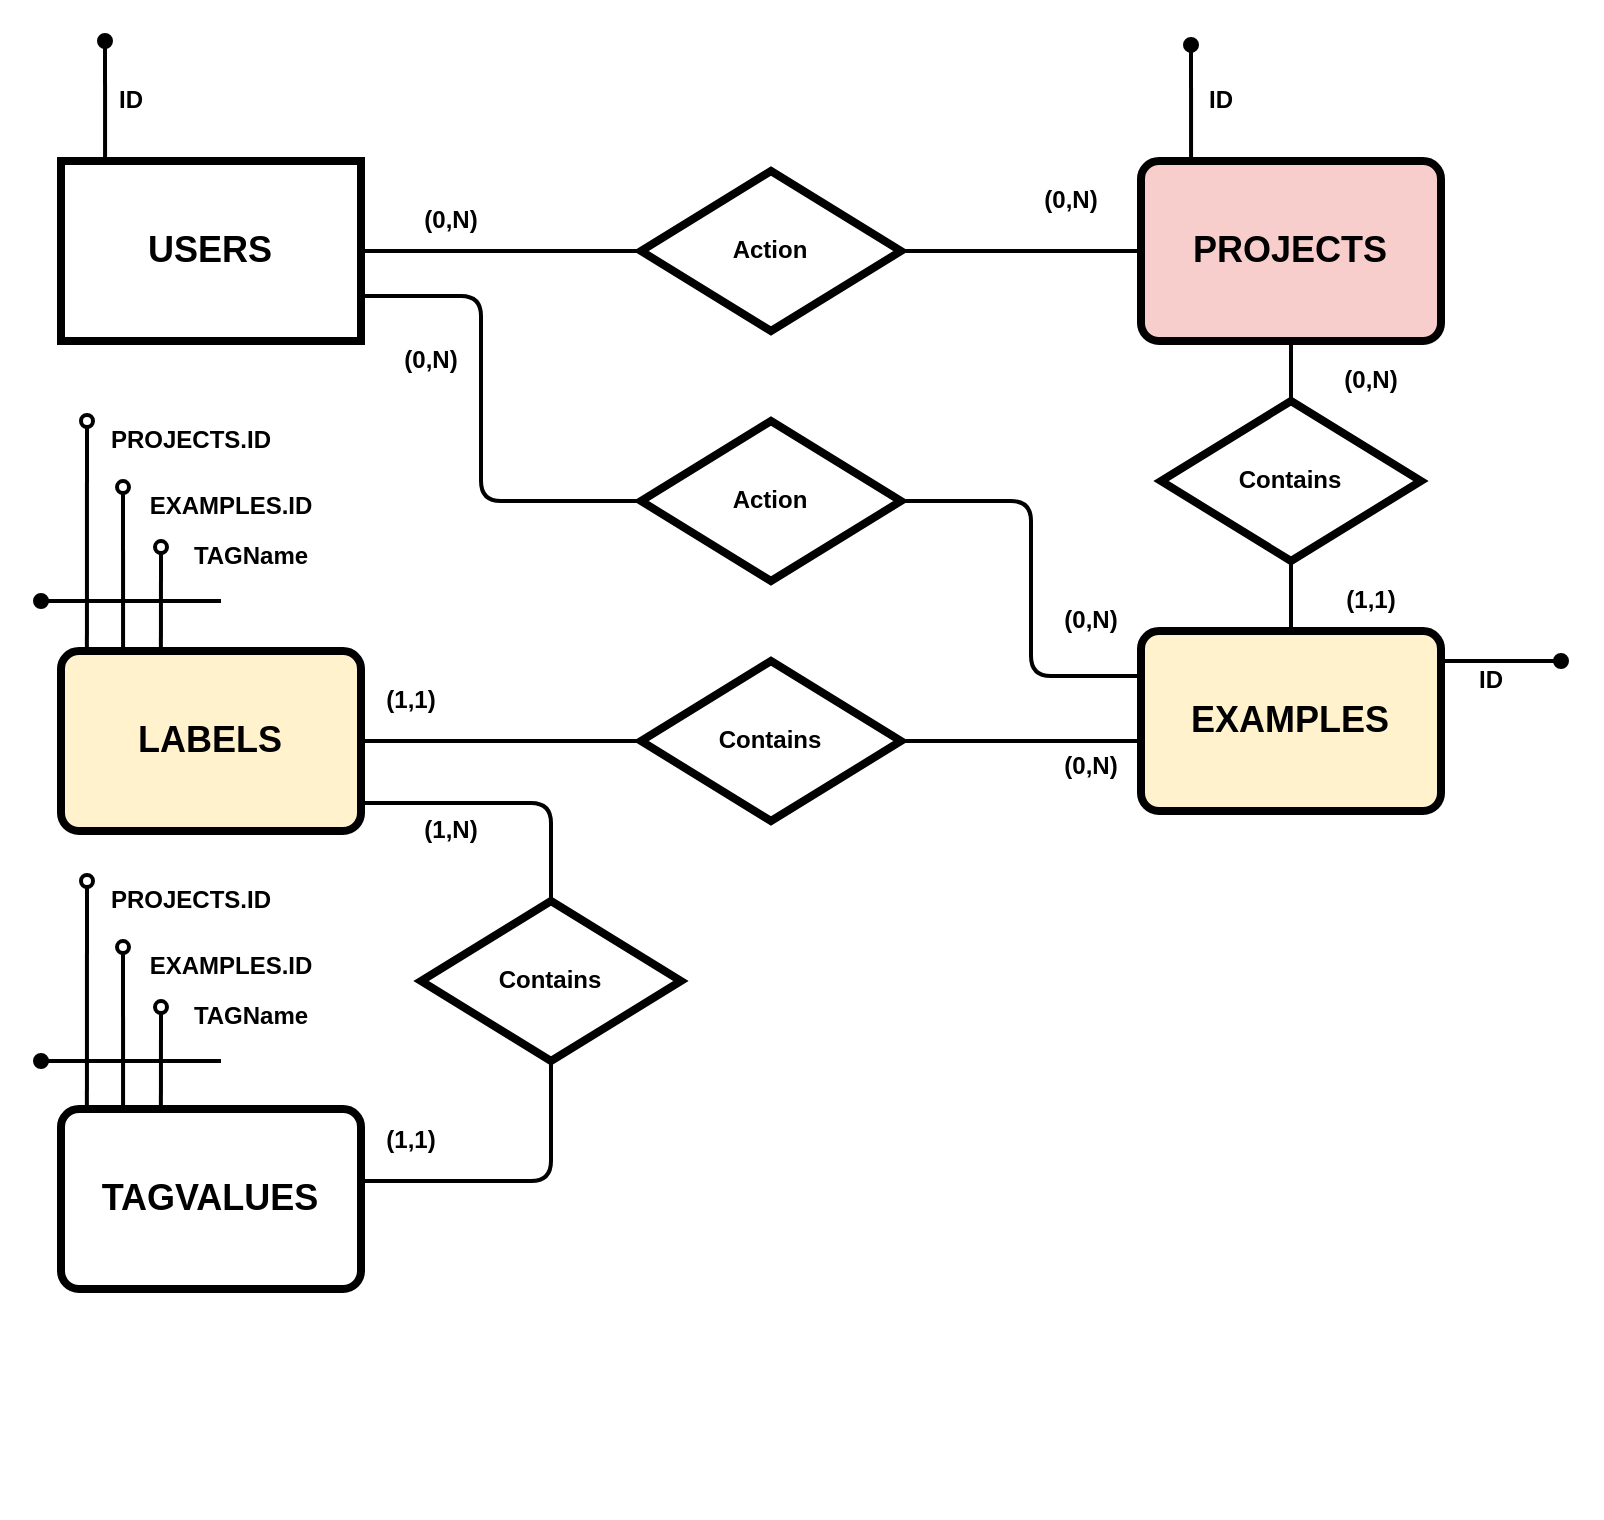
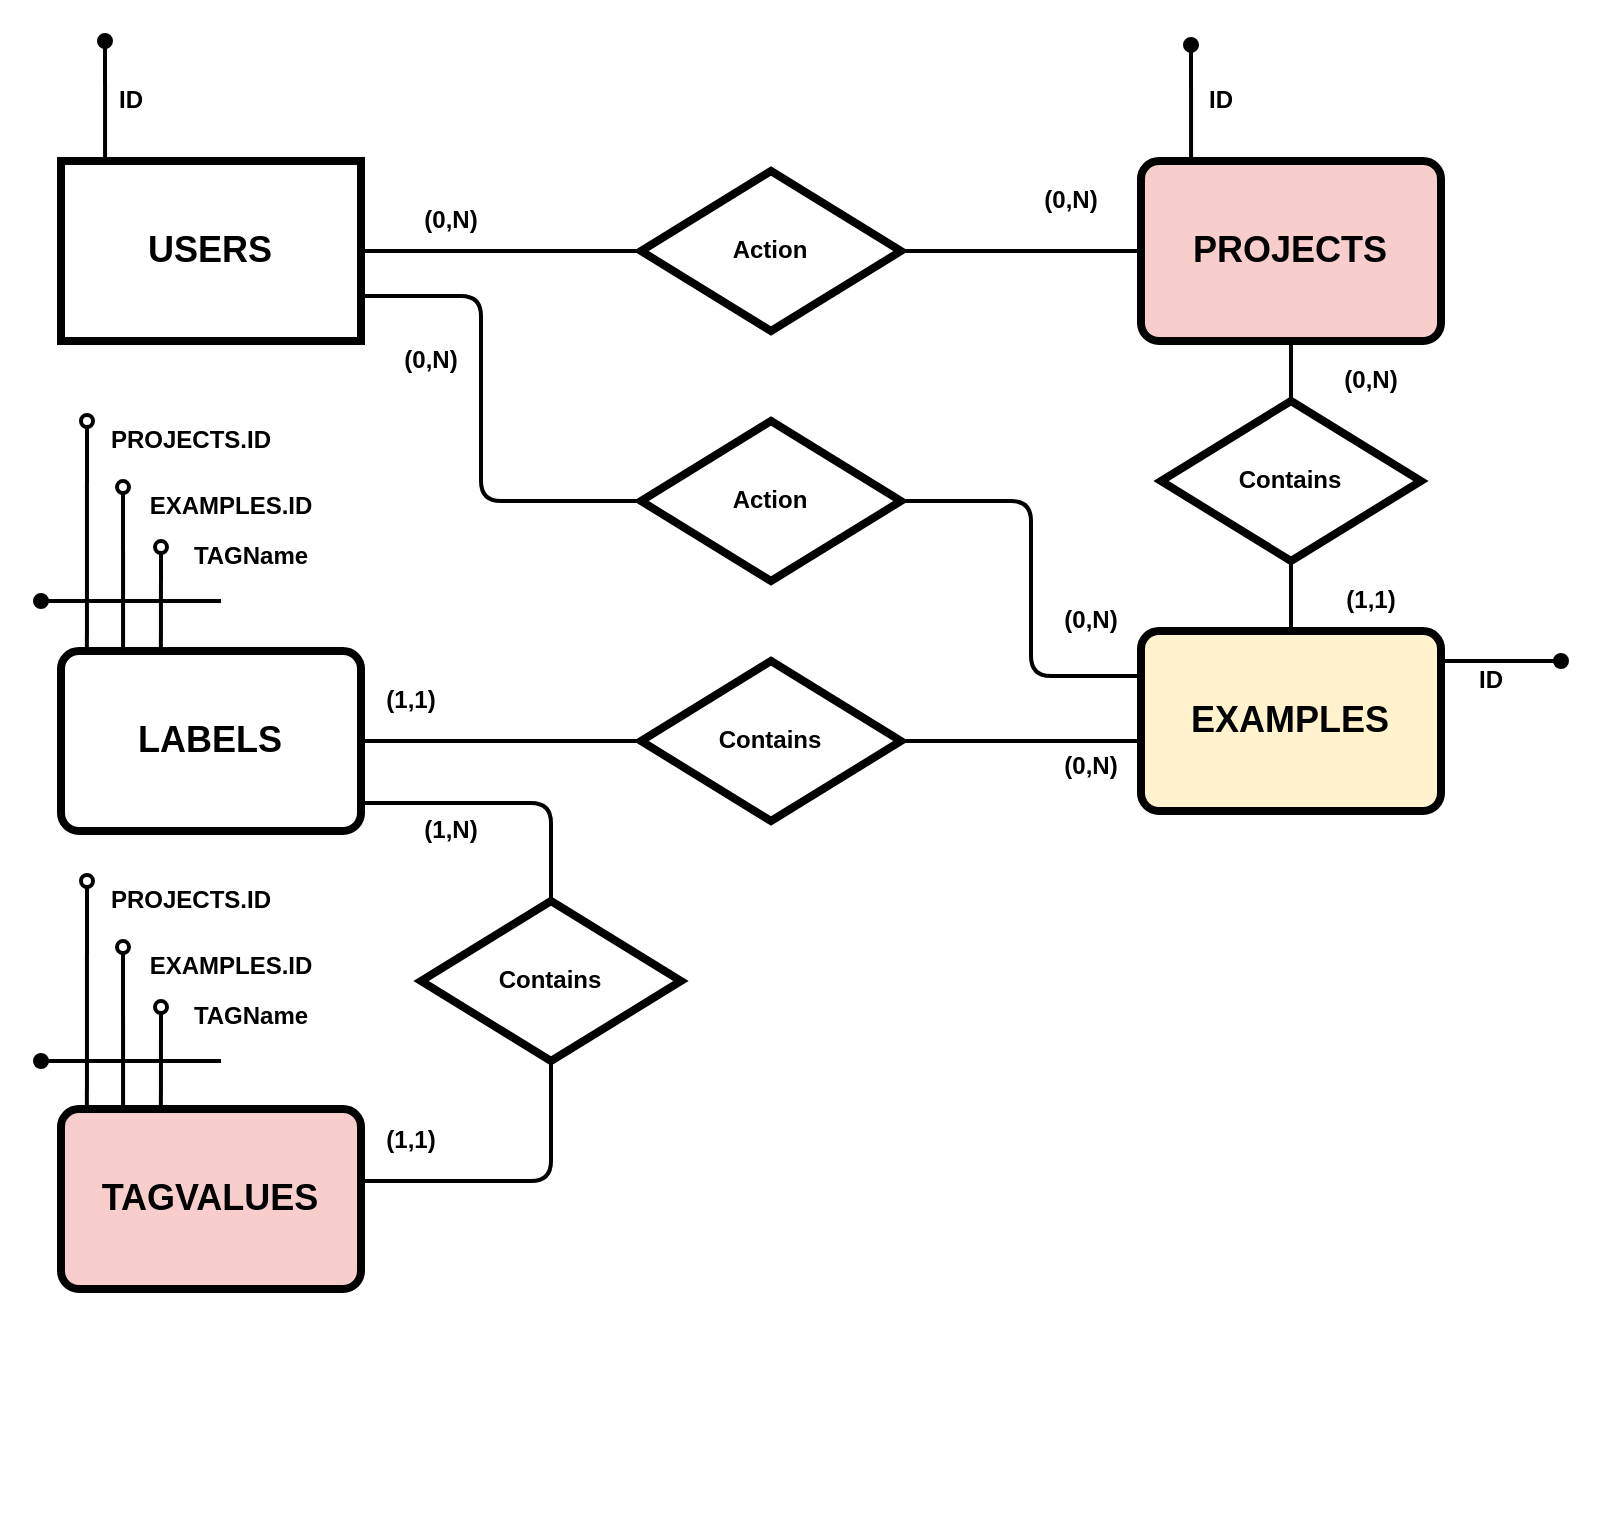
(211, 741) -> (211, 741)
(211, 1199) -> (211, 1199)
